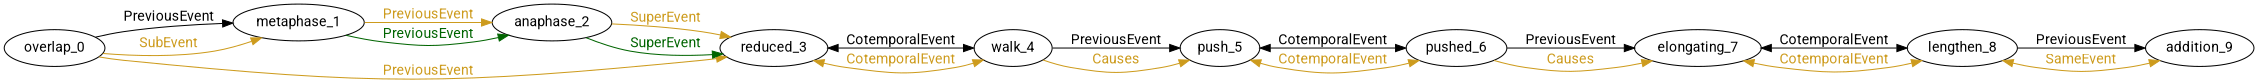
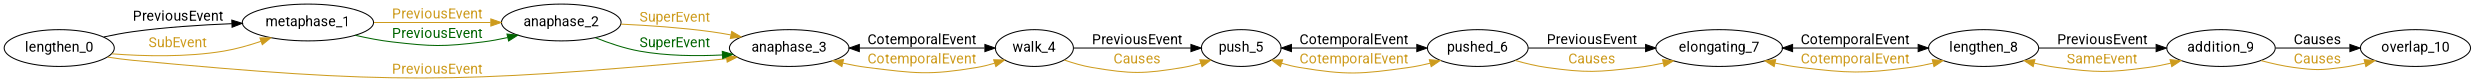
(55, 48) -> (59, 48)
(774, 48) -> (789, 48)
none -> (2416, 48)
